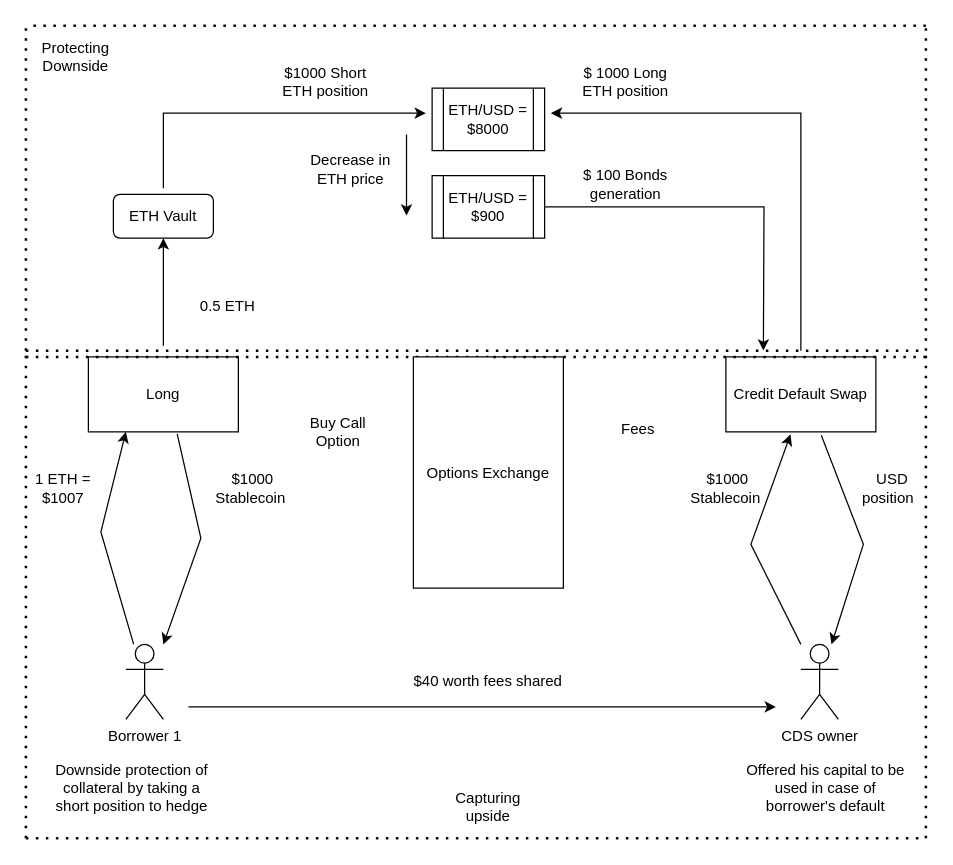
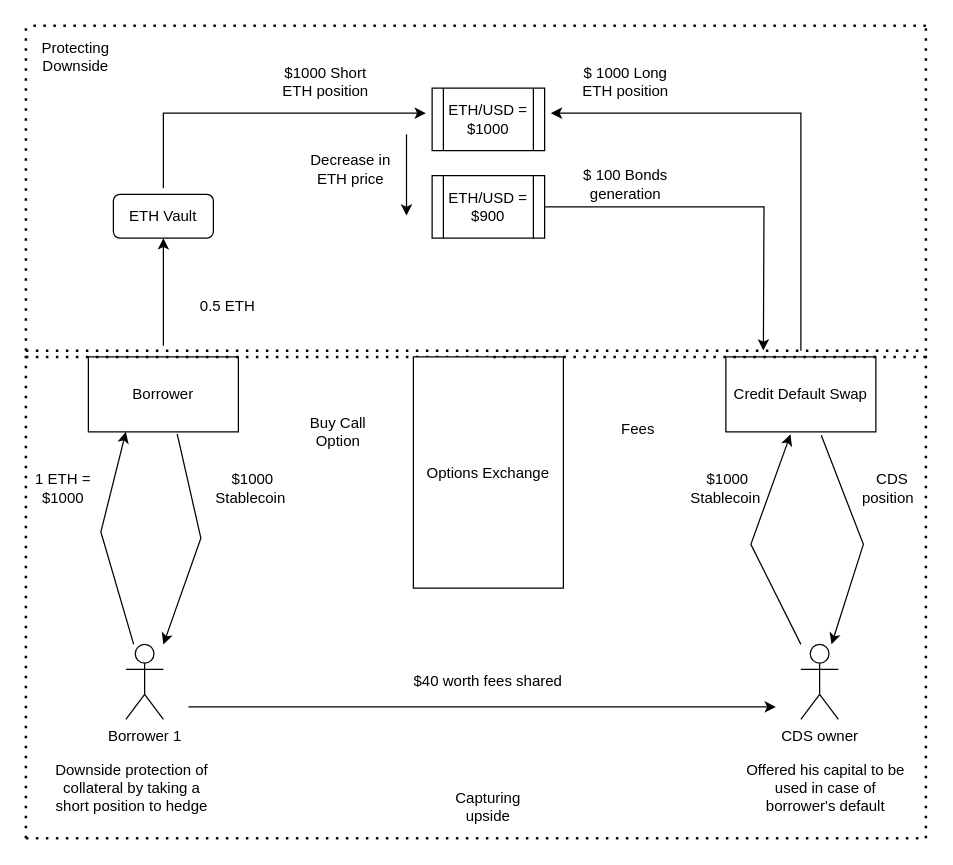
(488, 119) -> (488, 119)
(163, 394) -> (163, 394)
(63, 488) -> (63, 488)
(888, 488) -> (888, 488)
